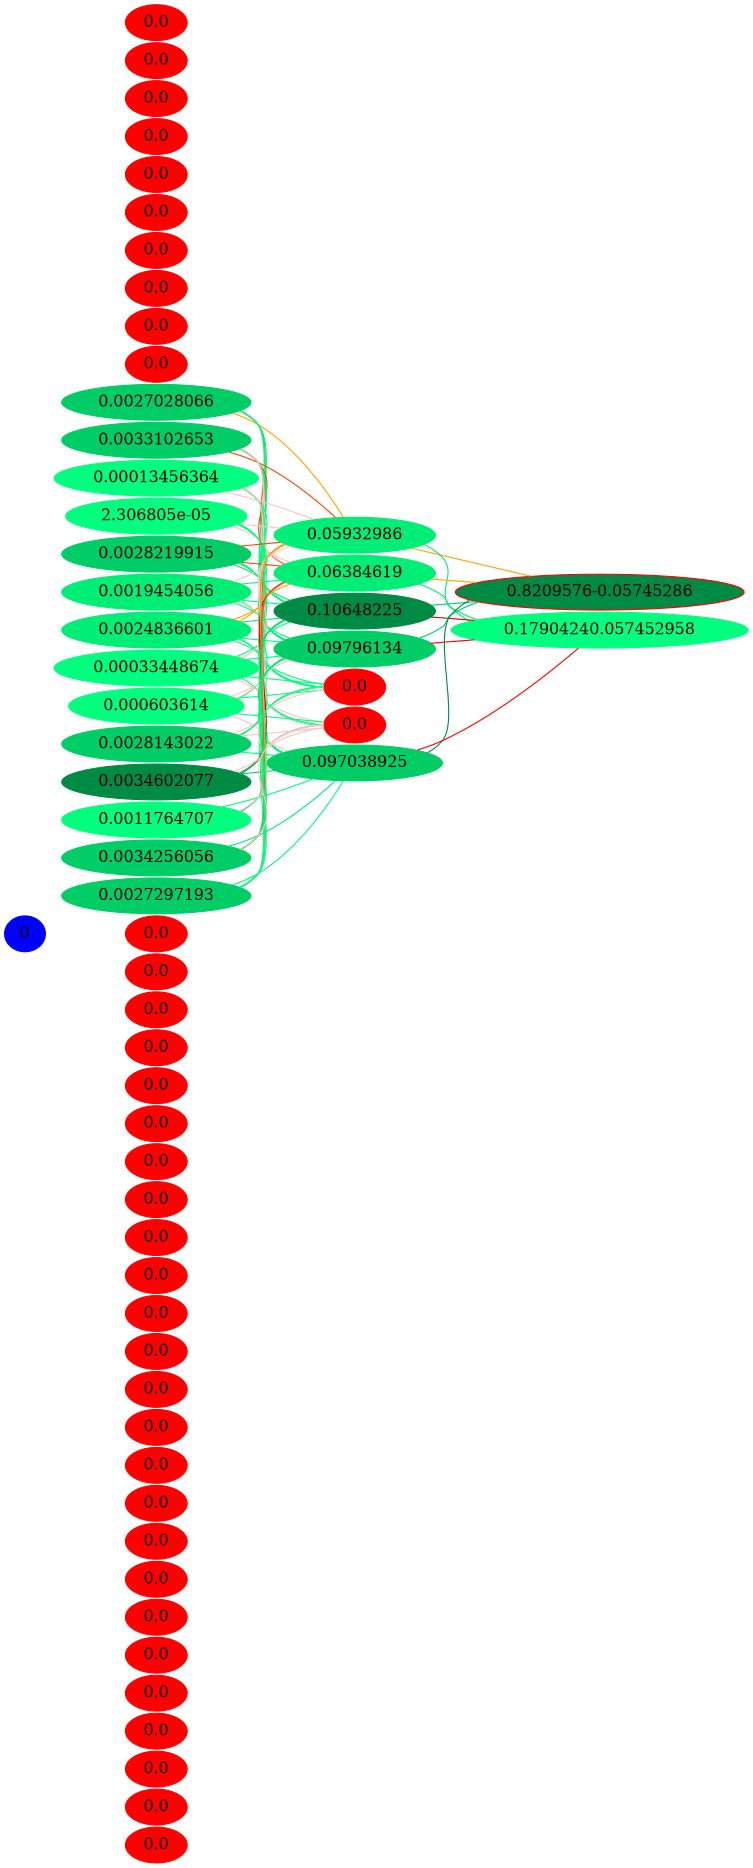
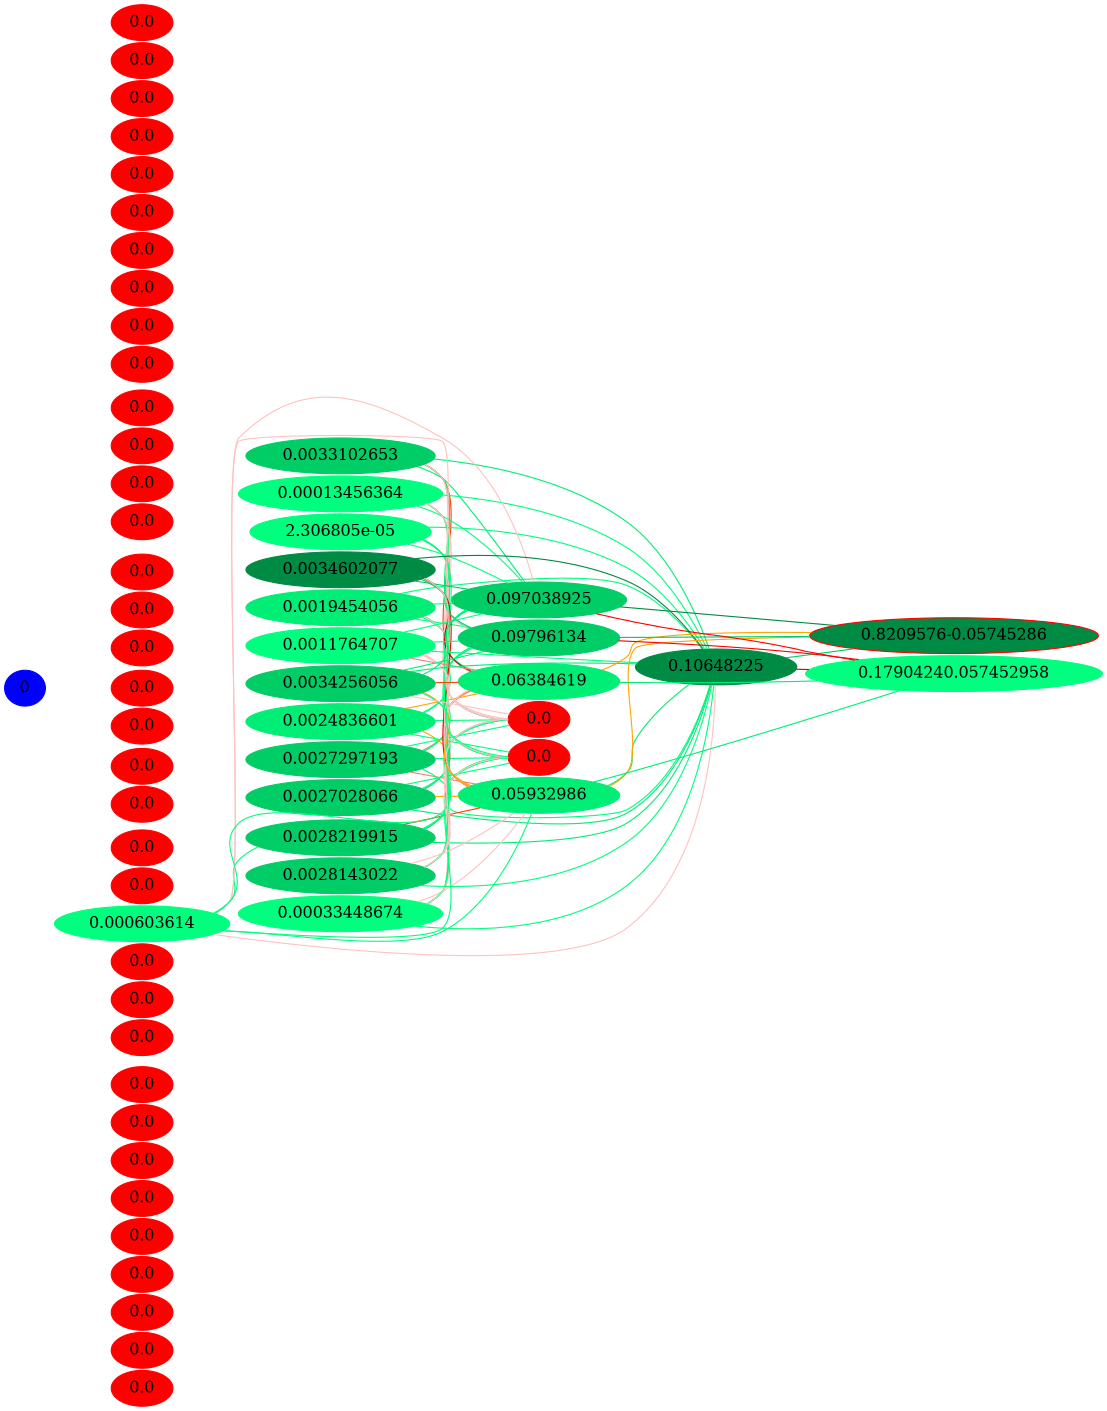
(274, 505) -> (447, 646)
(261, 620) -> (641, 731)
(263, 642) -> (234, 879)
